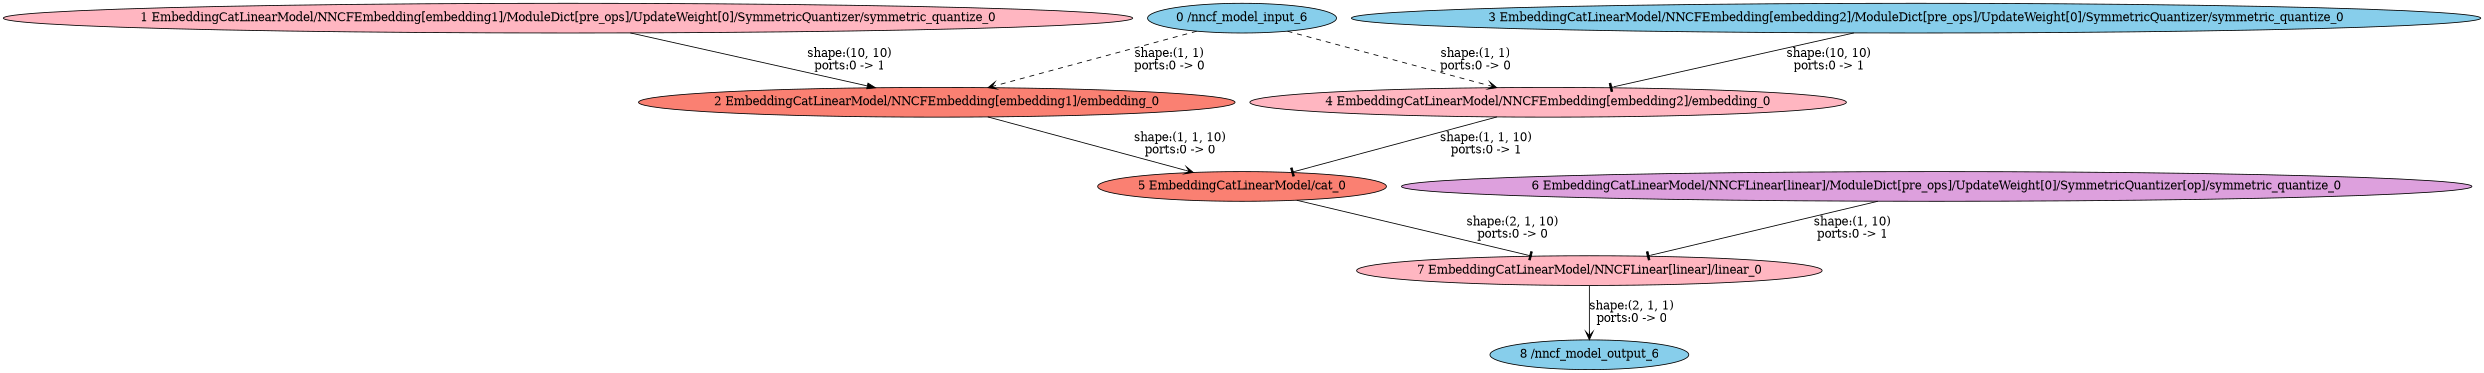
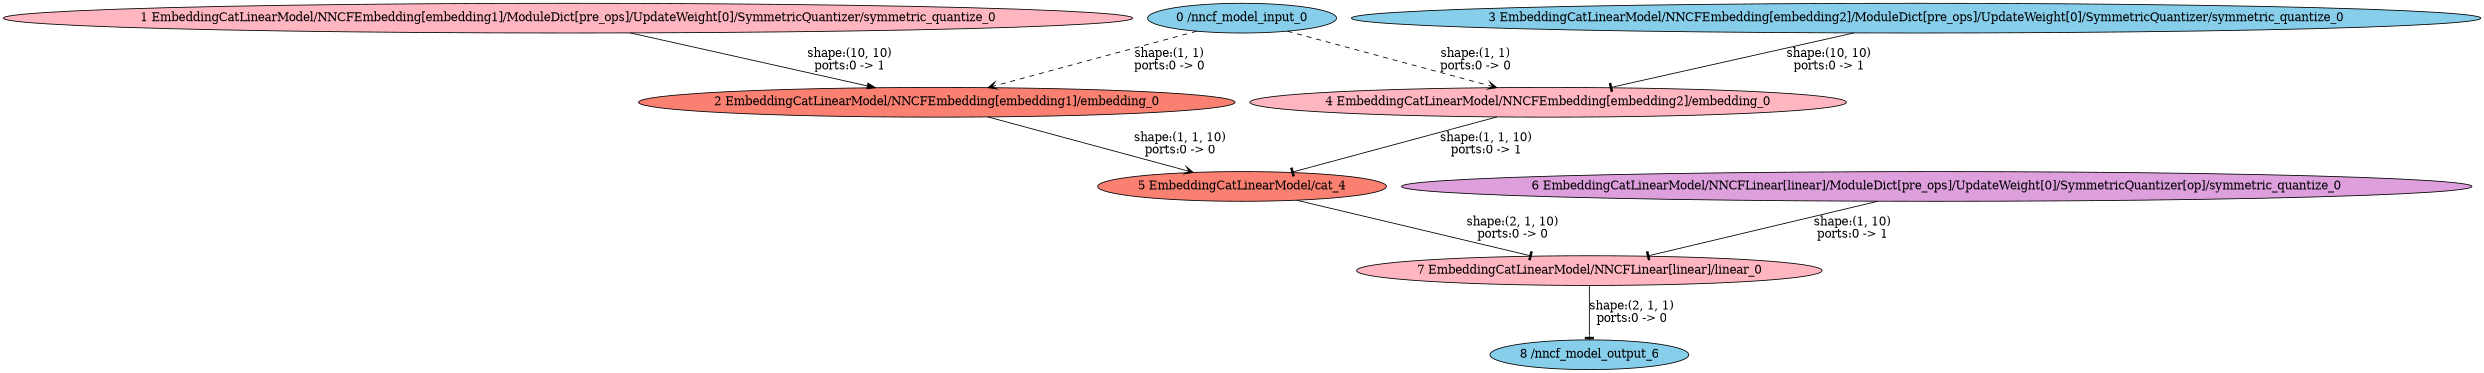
(1242, 18) -> (1242, 18)
(1242, 186) -> (1242, 186)
(1589, 311) -> (1589, 311)
